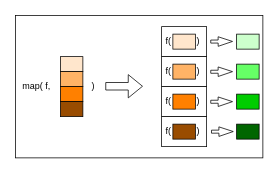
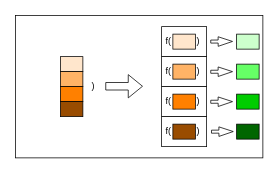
(38, 87) -> none
